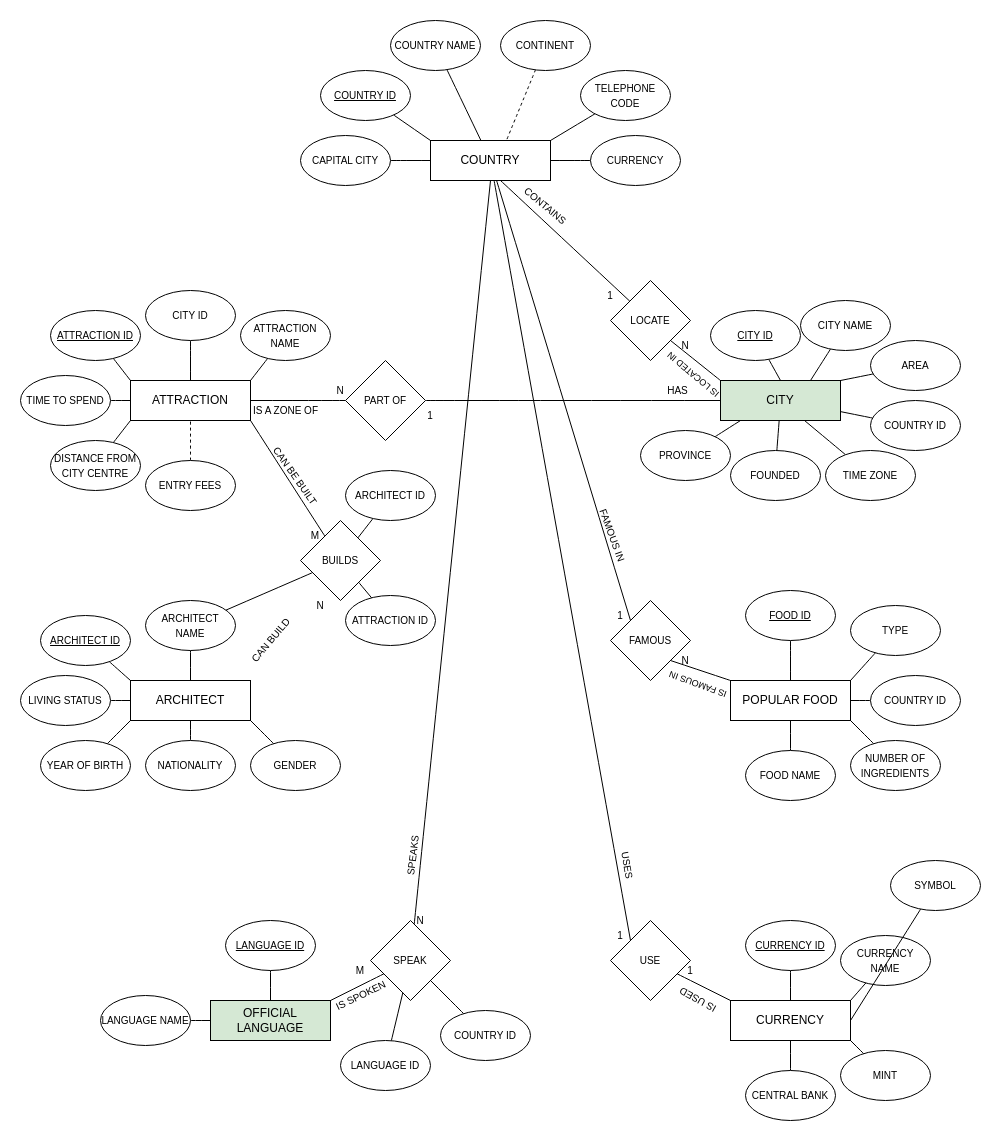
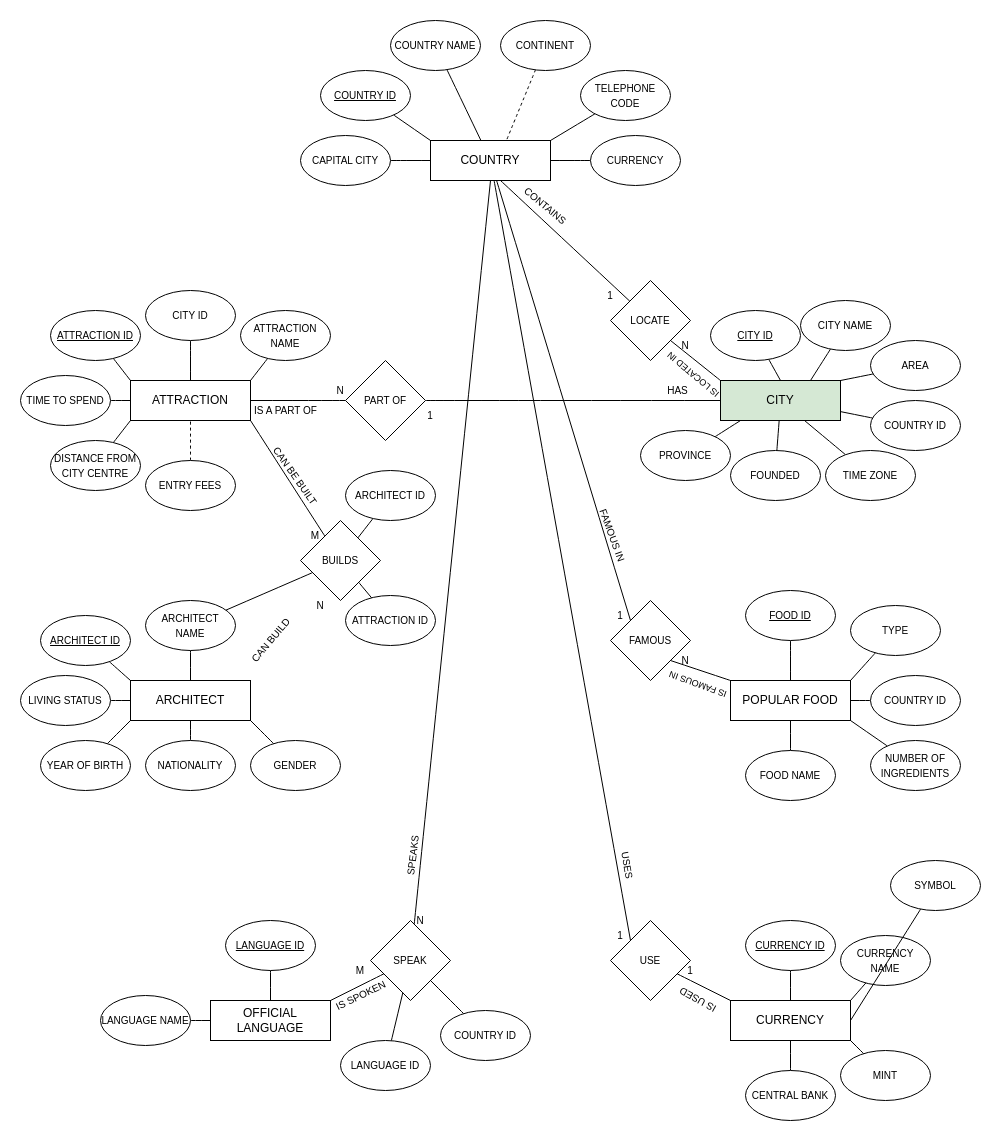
(286, 411) -> (286, 411)
(896, 766) -> (916, 766)
(271, 1021) -> (271, 1021)
